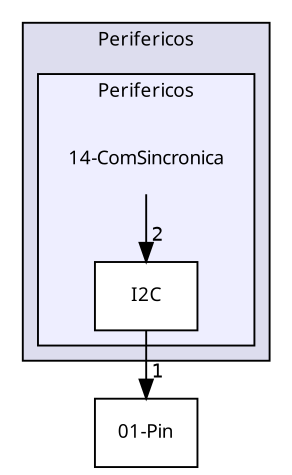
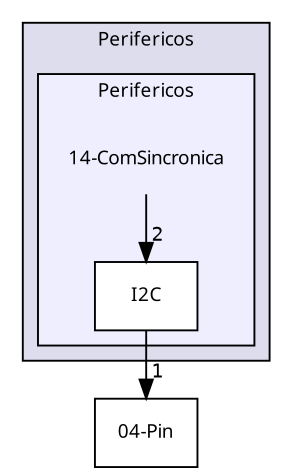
(146, 433) -> (146, 433)
